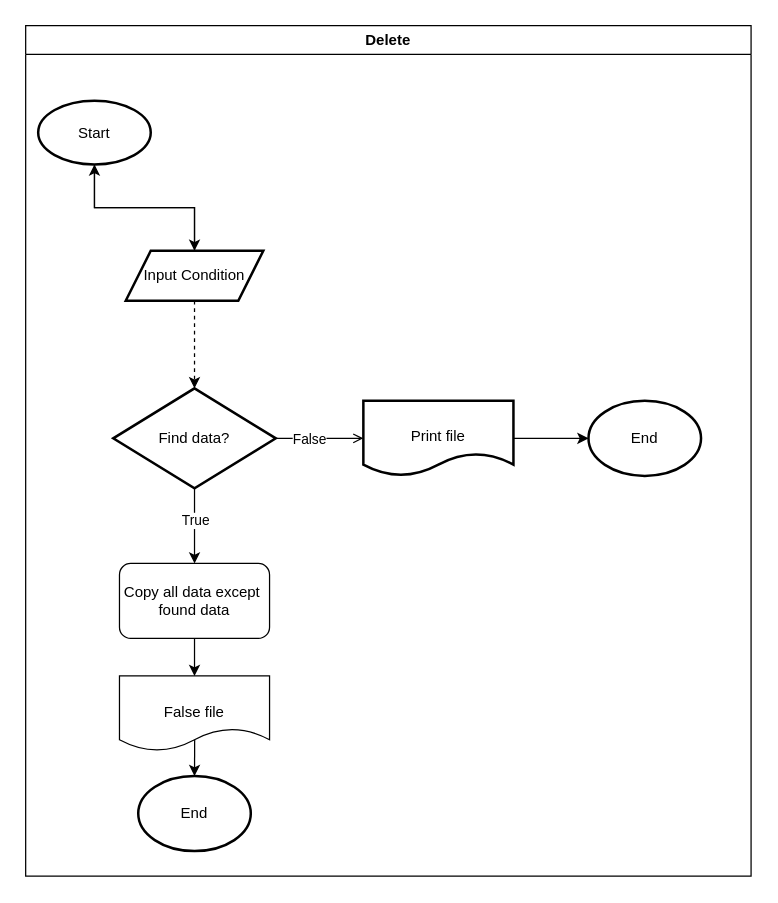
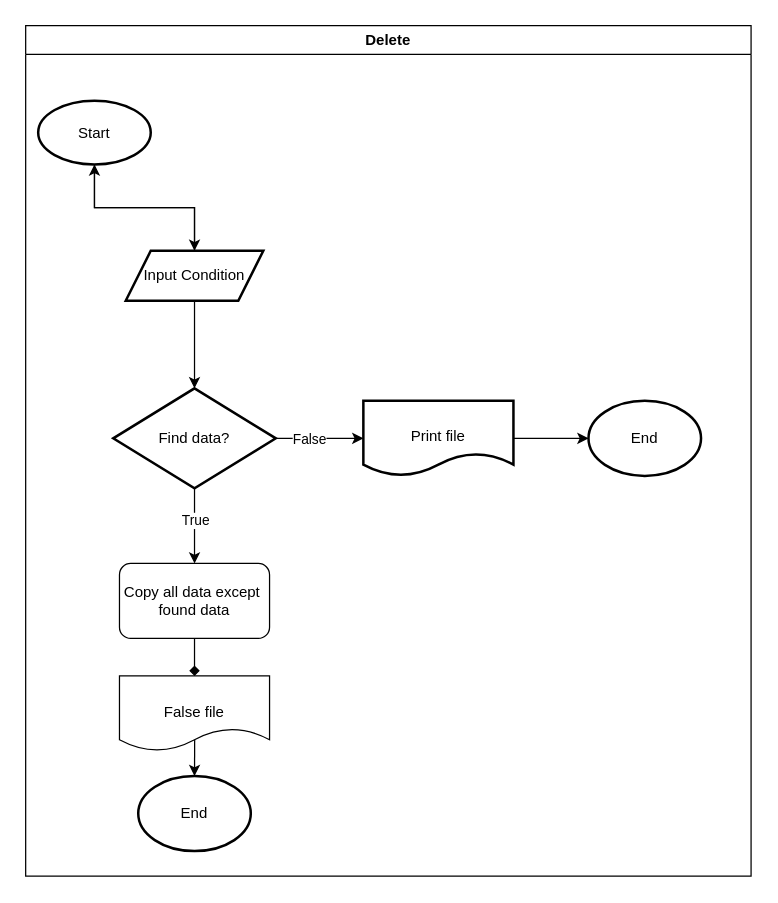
(194, 340) -> (194, 340)
(355, 438) -> (353, 438)
(194, 666) -> (194, 665)
